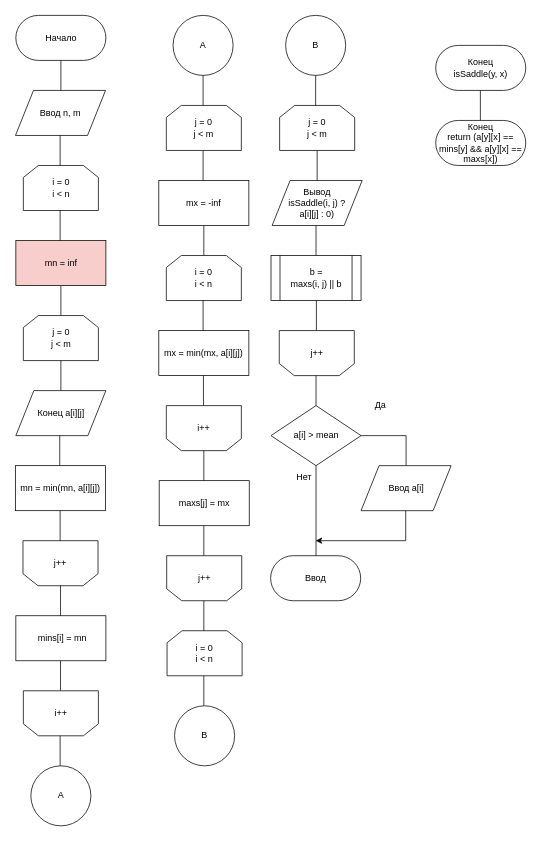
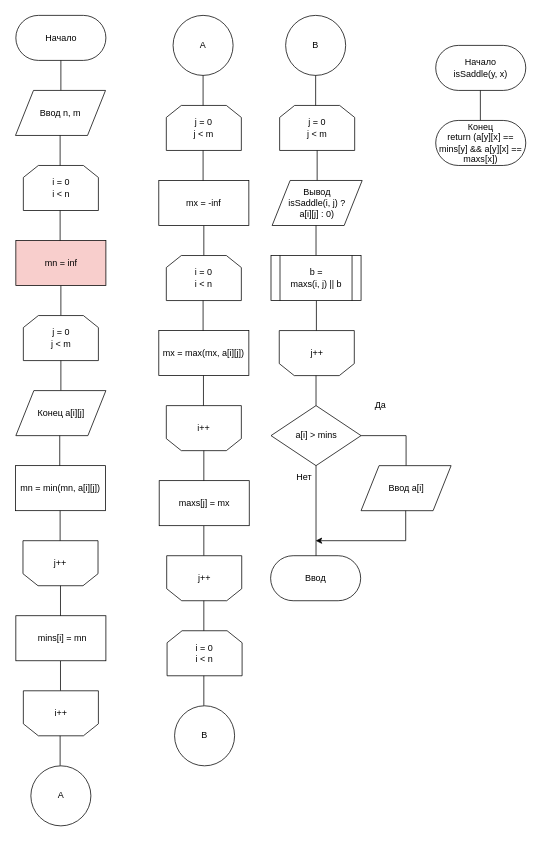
(480, 68) -> (480, 68)
(204, 353) -> (204, 353)
(316, 435) -> (316, 435)
